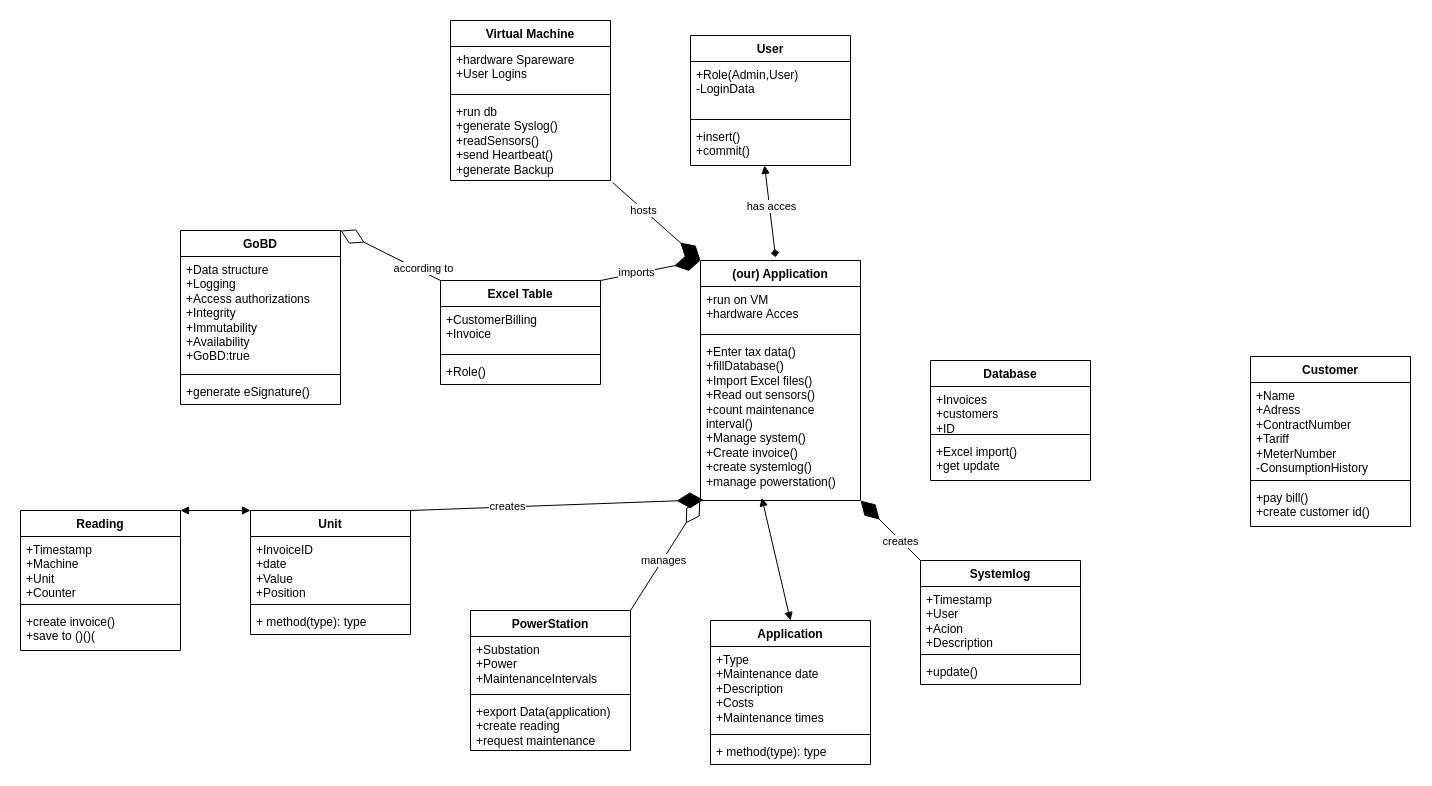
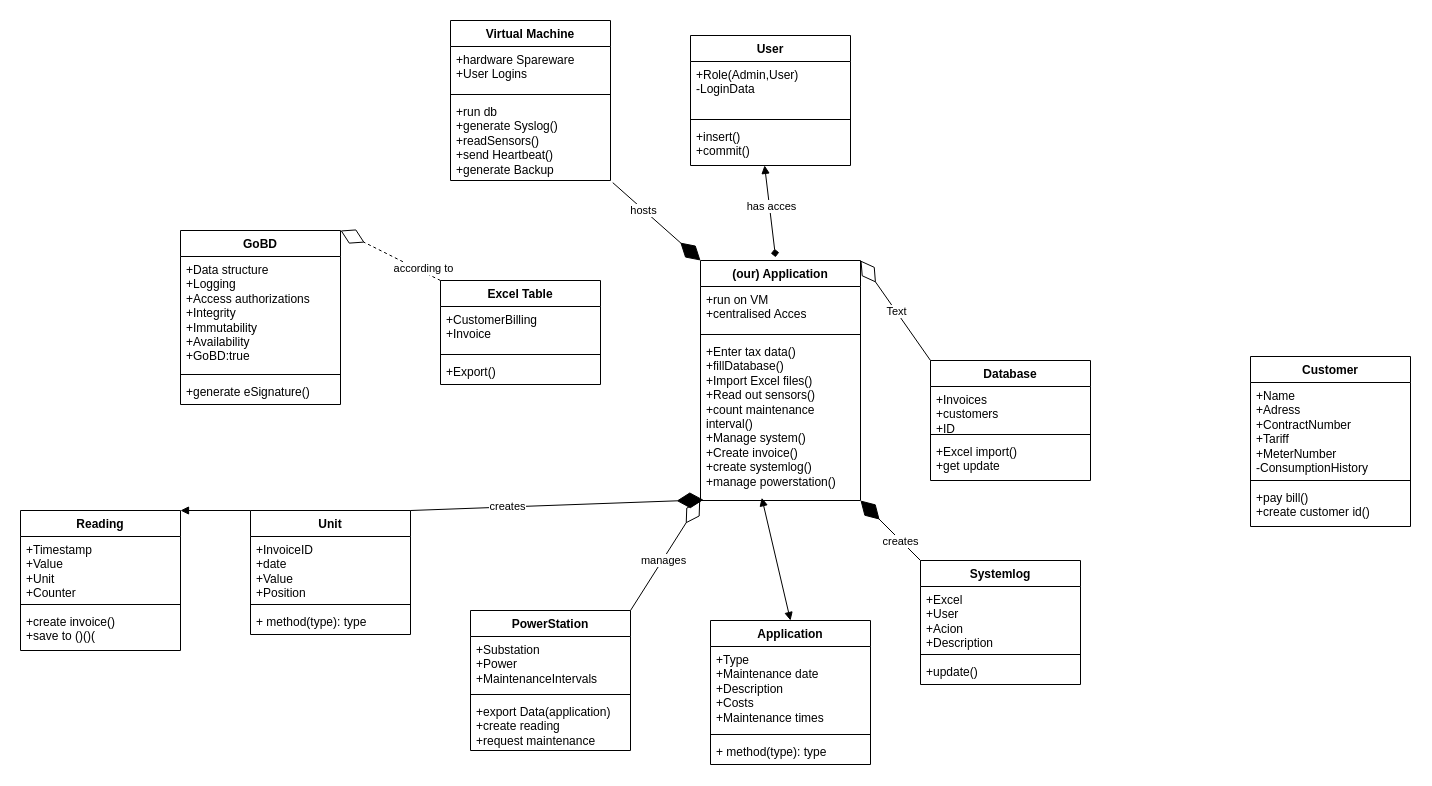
(383, 252) -> (383, 252)
(637, 273) -> none
(755, 308) -> (762, 308)
none -> (903, 321)
(468, 373) -> (477, 373)
(241, 511) -> (244, 511)
(59, 572) -> (59, 572)
(964, 622) -> (964, 622)
